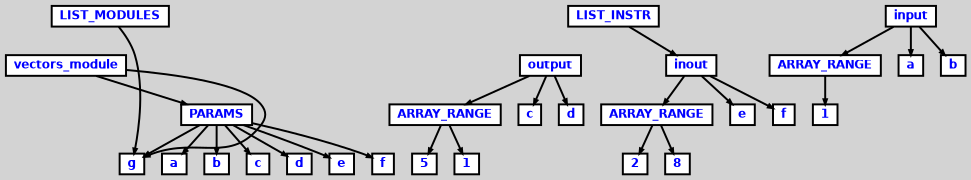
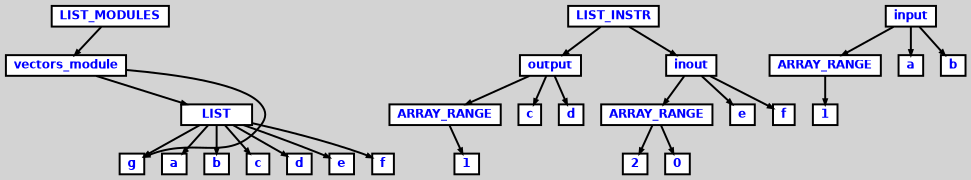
none -> (584, 39)
(140, 82) -> (90, 39)
(217, 115) -> (217, 115)
(424, 164) -> none
(677, 164) -> (677, 164)
